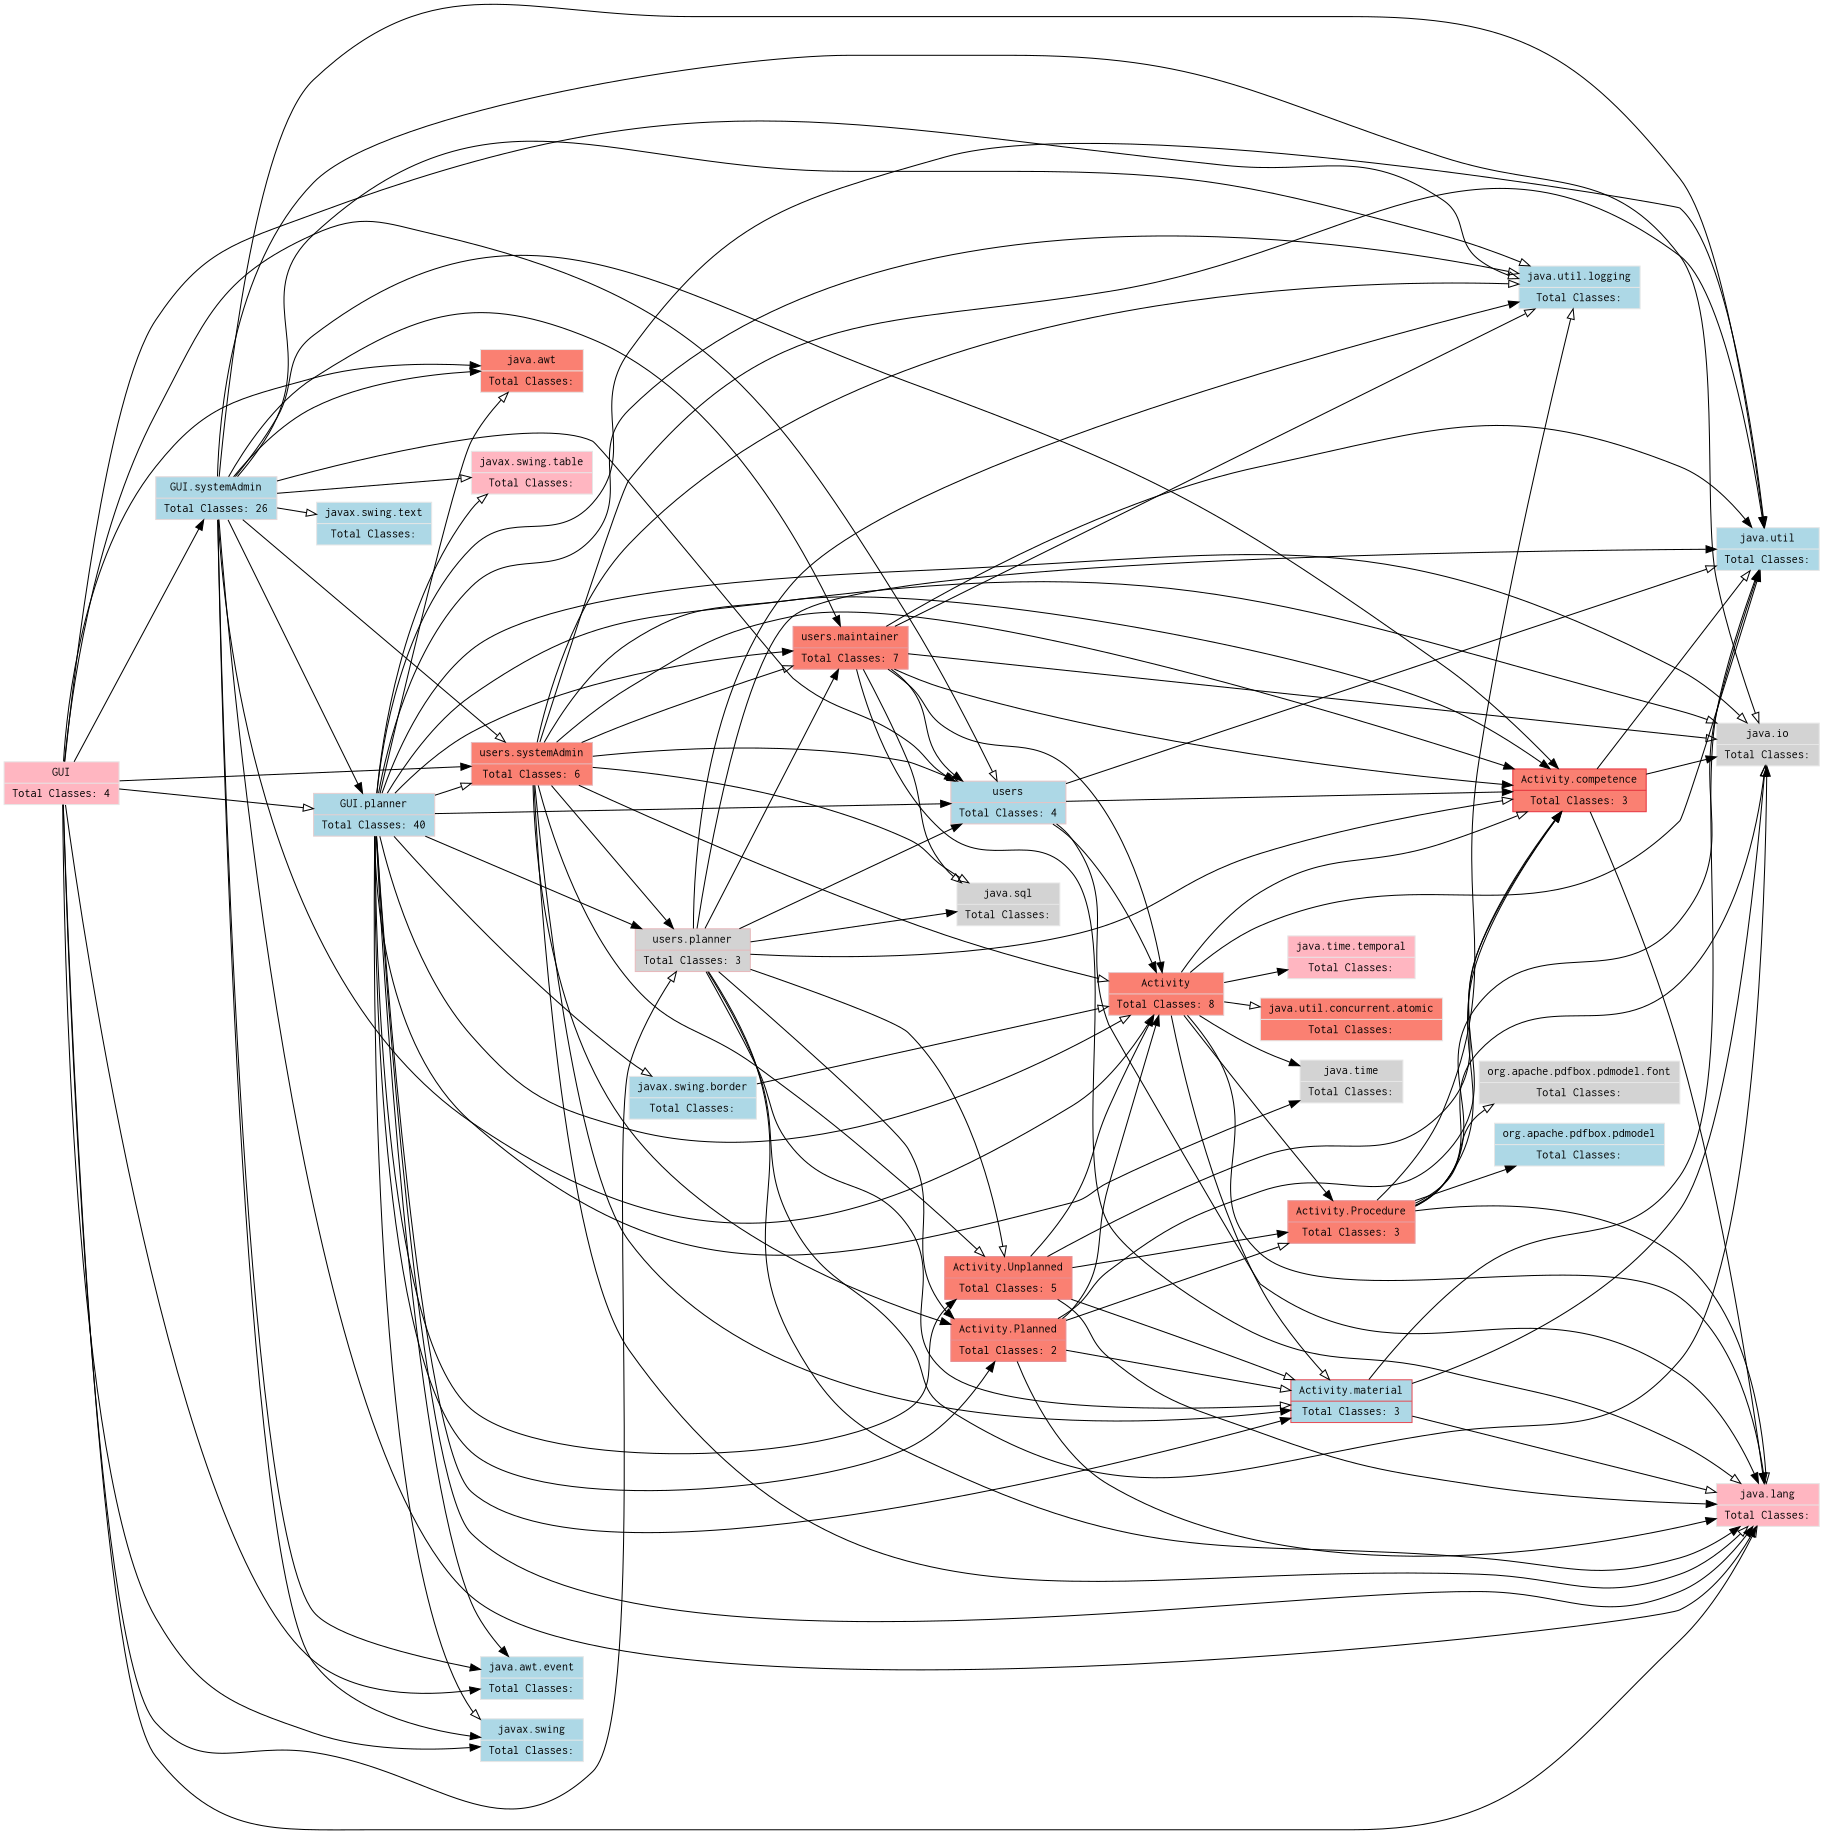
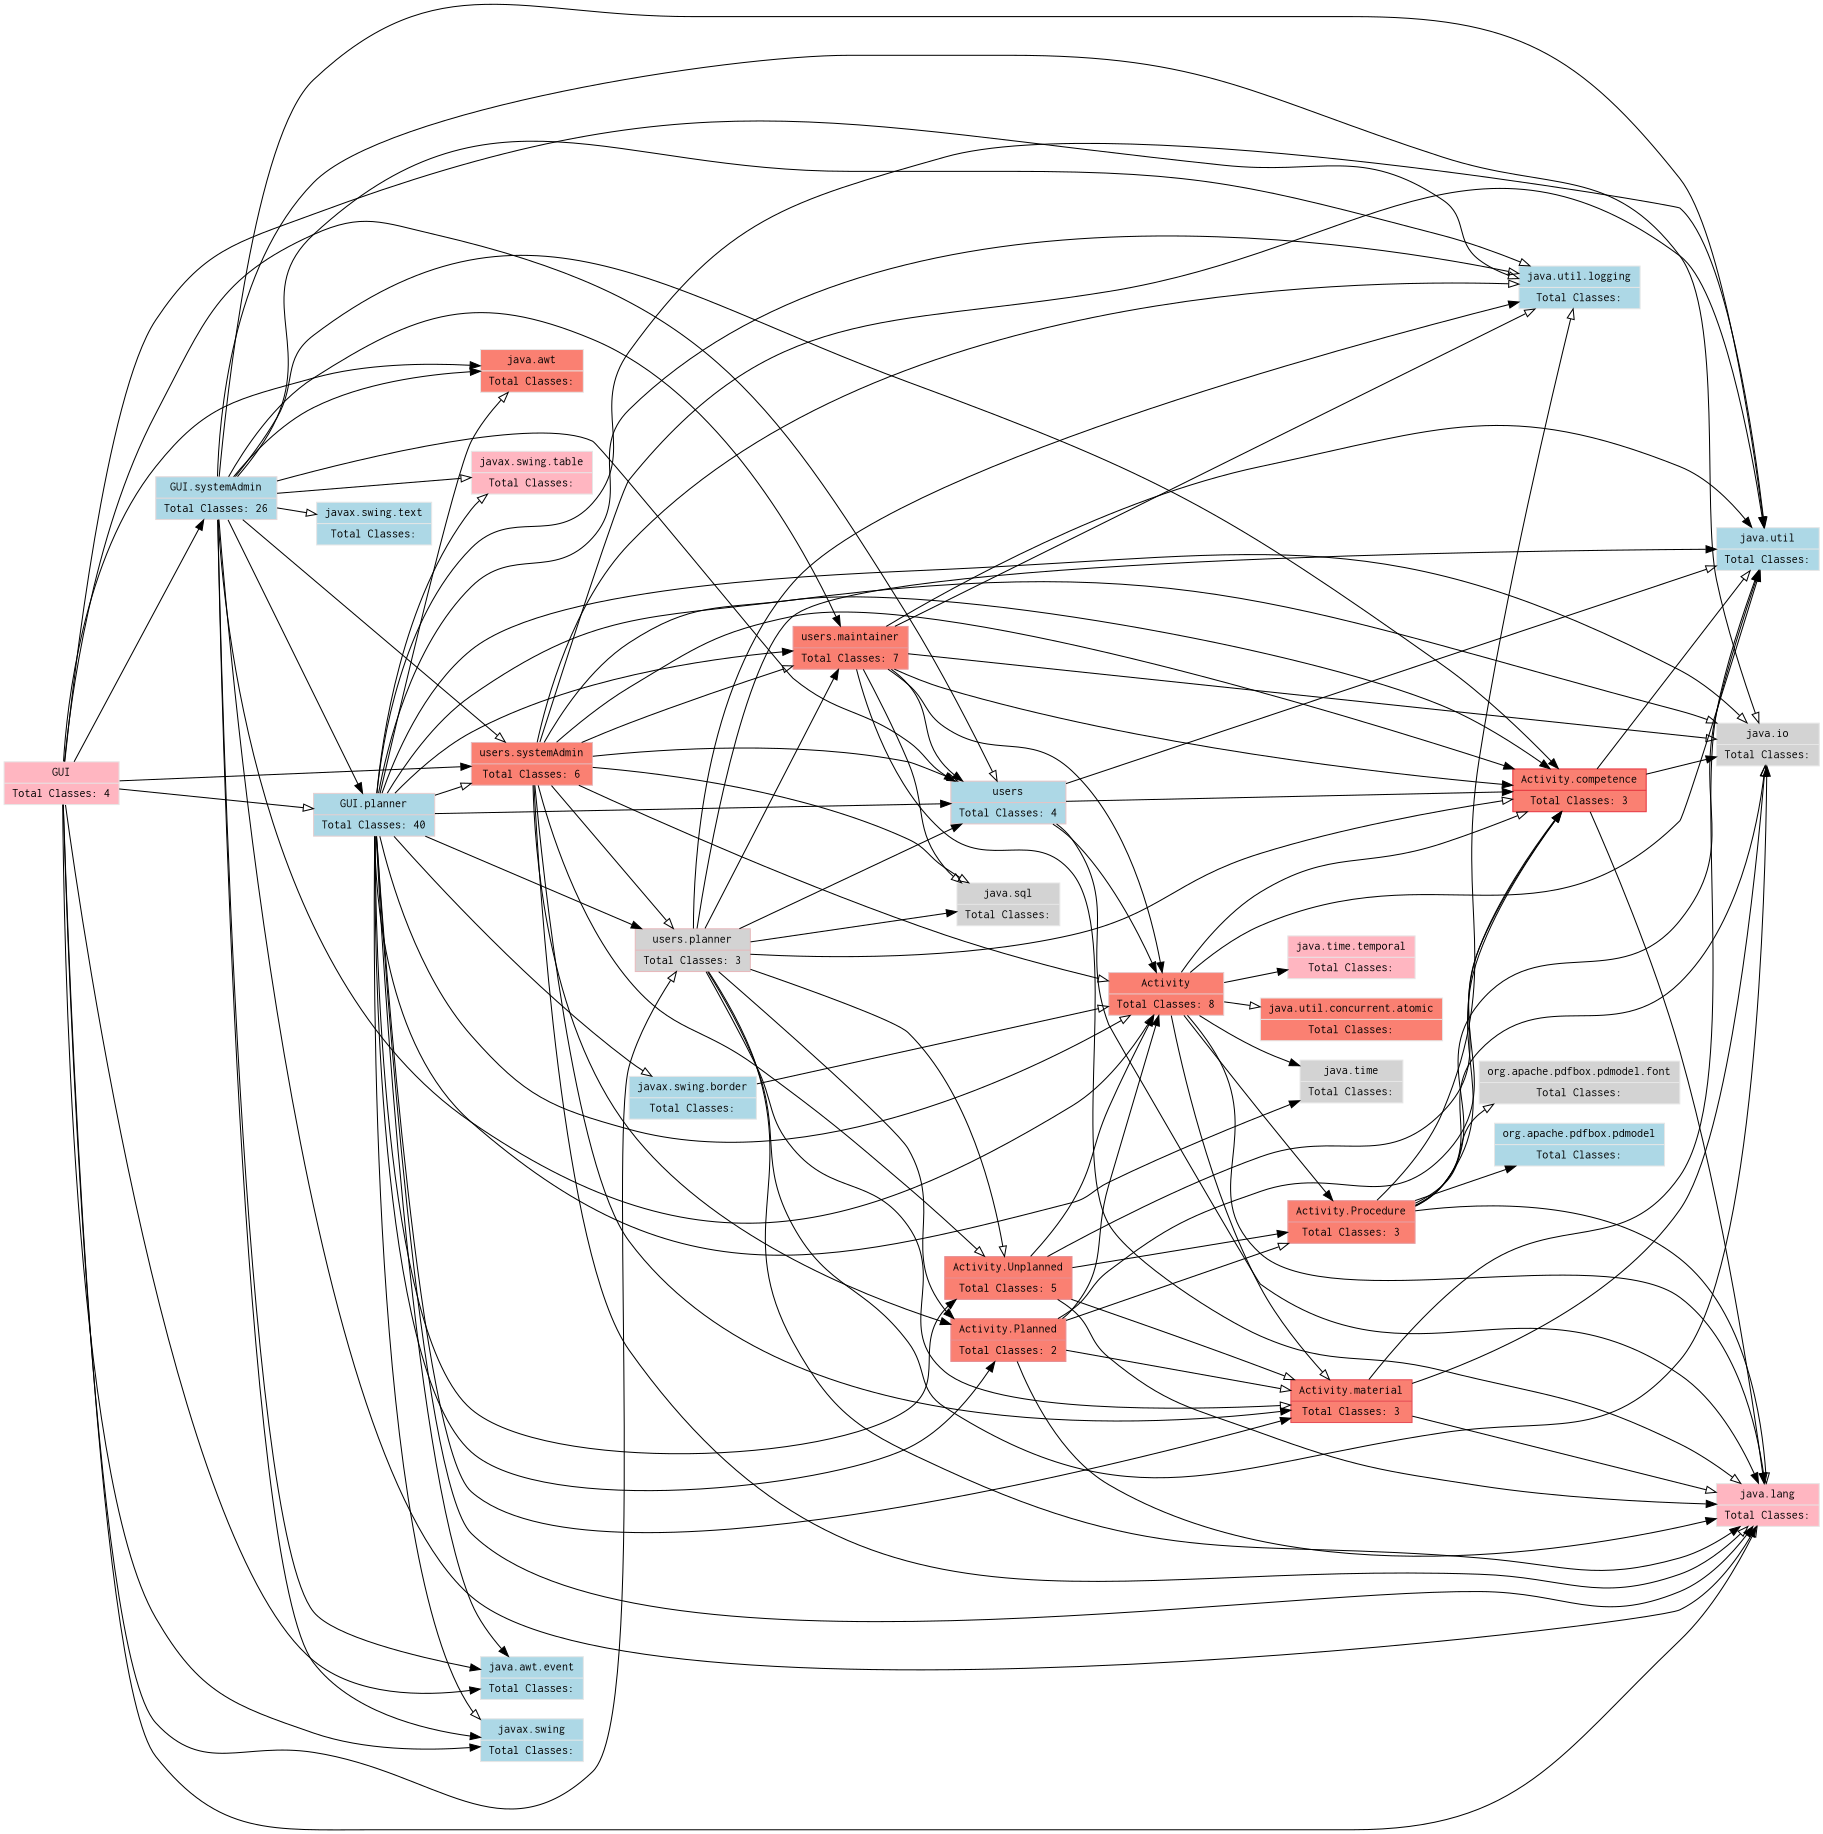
(609, 853) -> (609, 853)
(1351, 1401) -> (1351, 1401)
